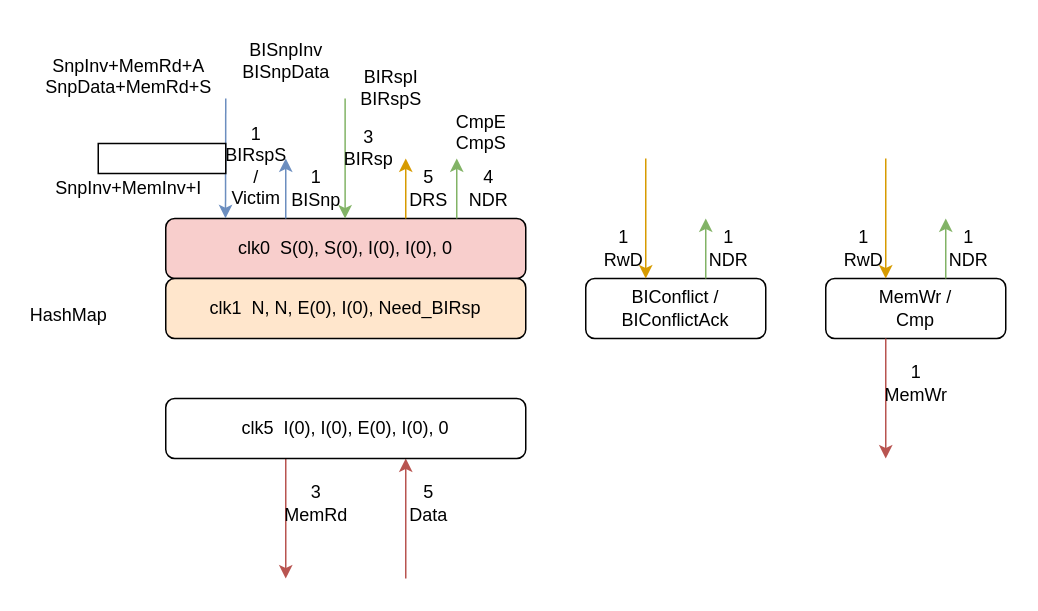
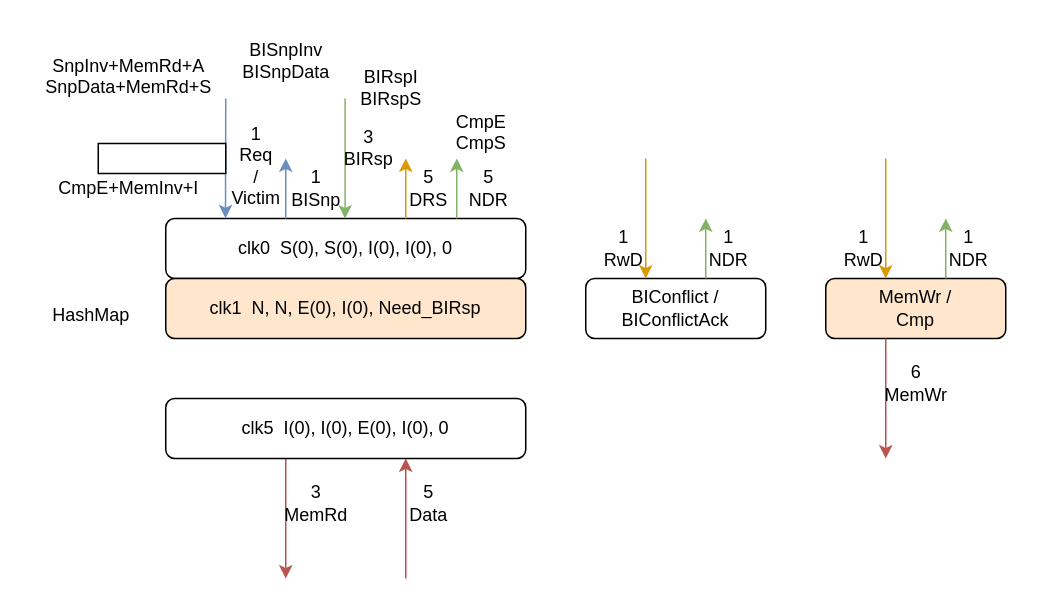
(257, 166) -> (257, 166)
(129, 188) -> (129, 188)
(489, 188) -> (489, 188)
(346, 248) -> (346, 248)
(916, 308) -> (916, 308)
(68, 316) -> (91, 316)
(917, 383) -> (917, 383)
